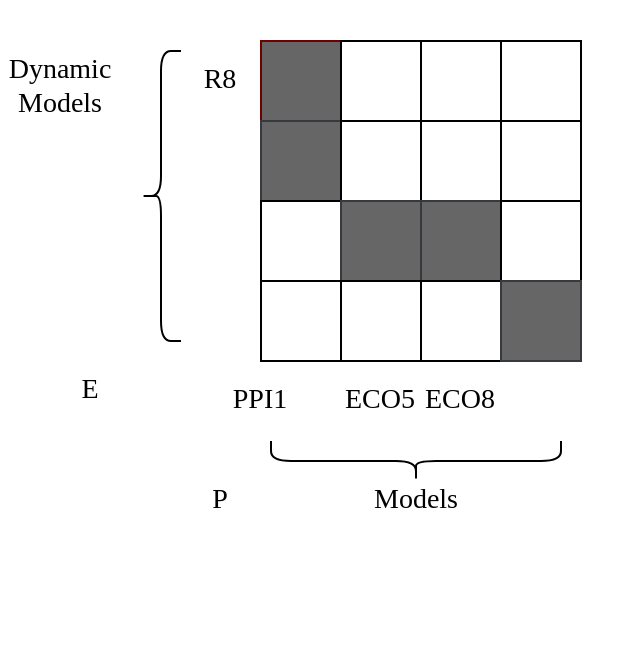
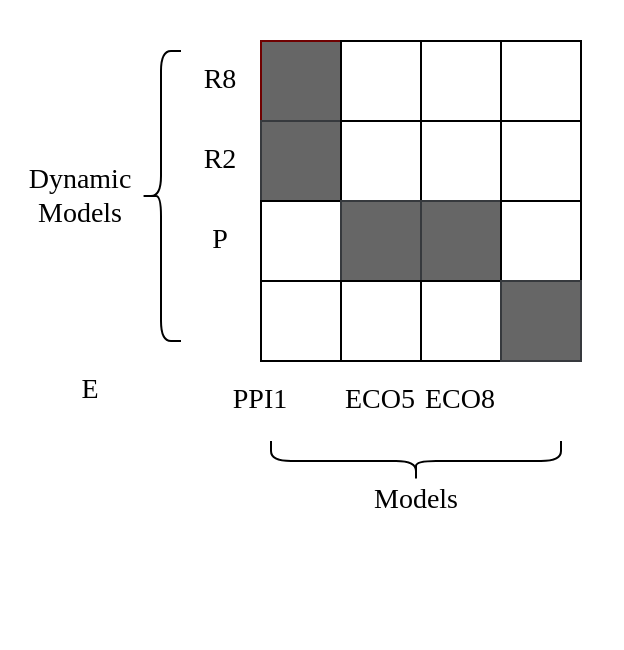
(61, 86) -> (81, 196)
none -> (221, 161)
(221, 501) -> (221, 241)
